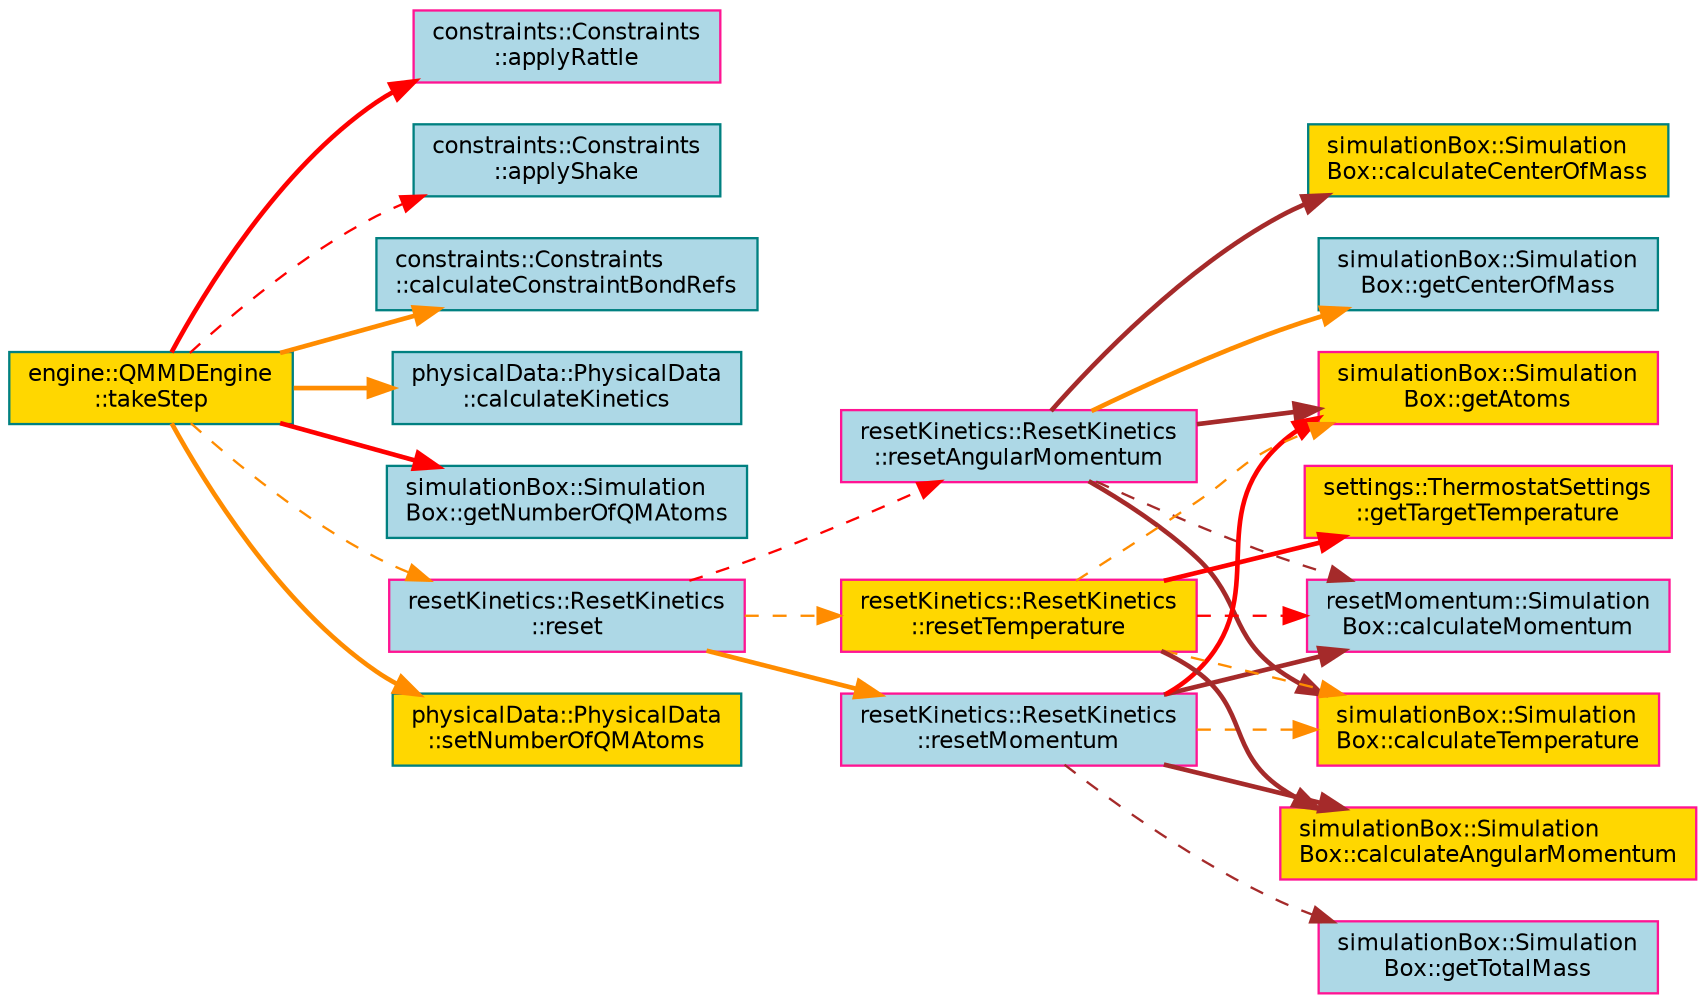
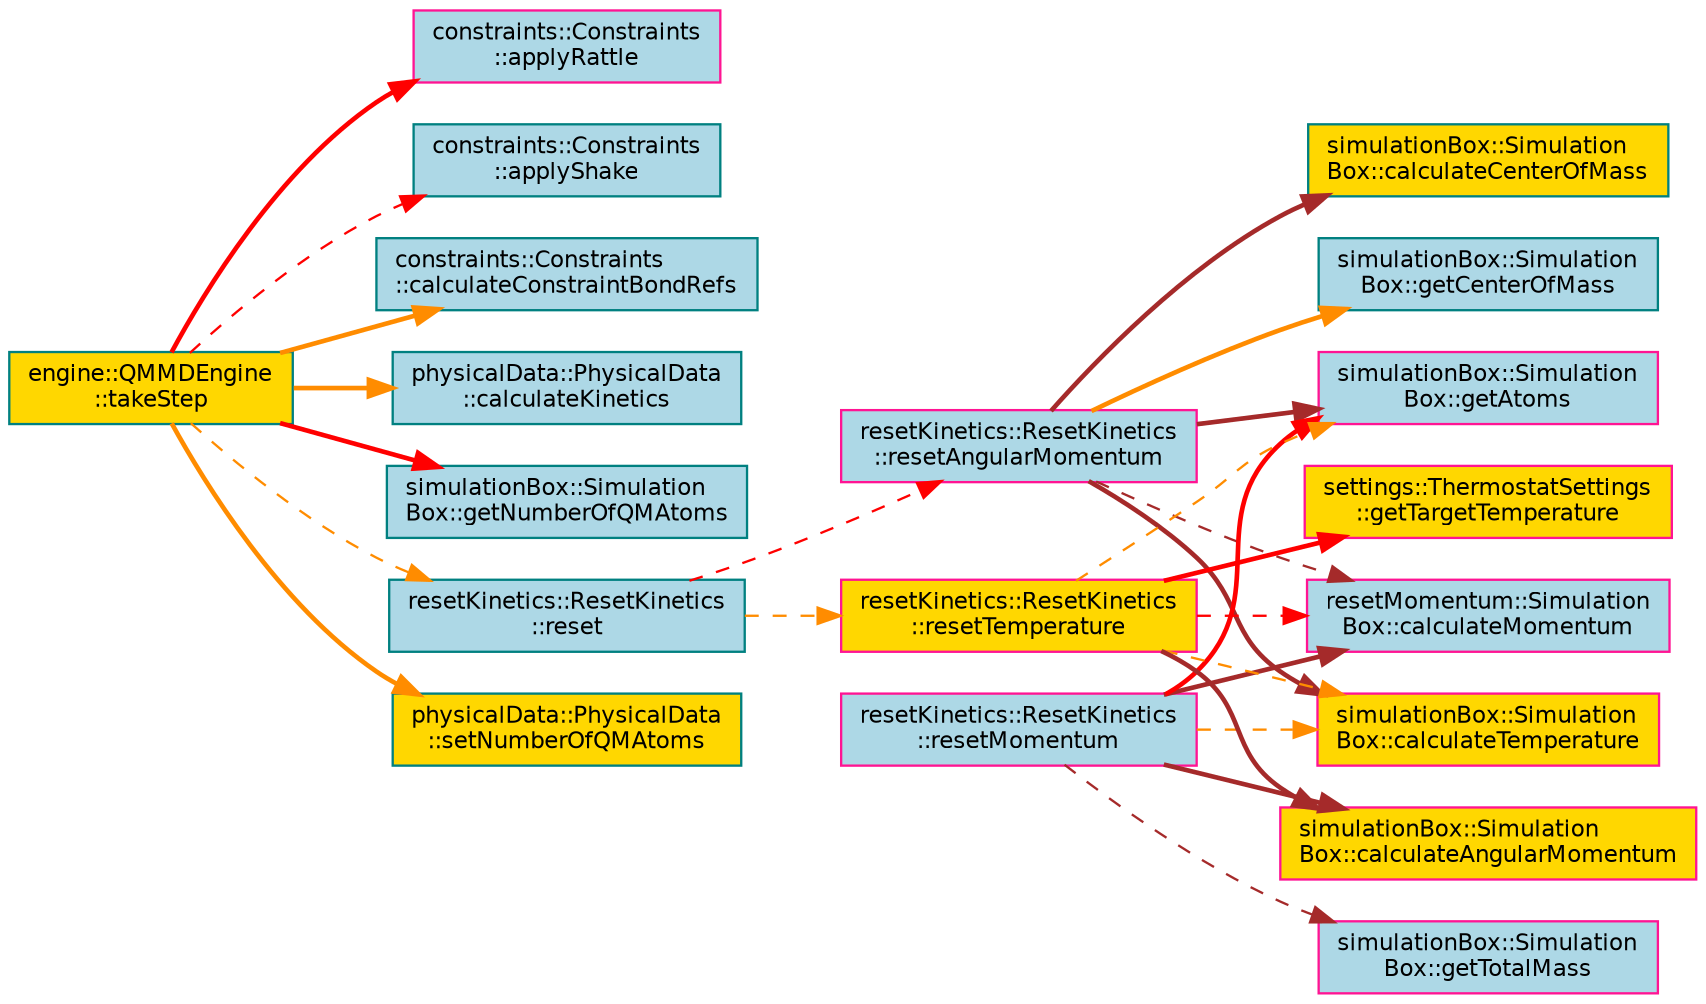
(1488, 388) -> (1488, 388)
(567, 616) -> (567, 616)
(782, 670) -> none
